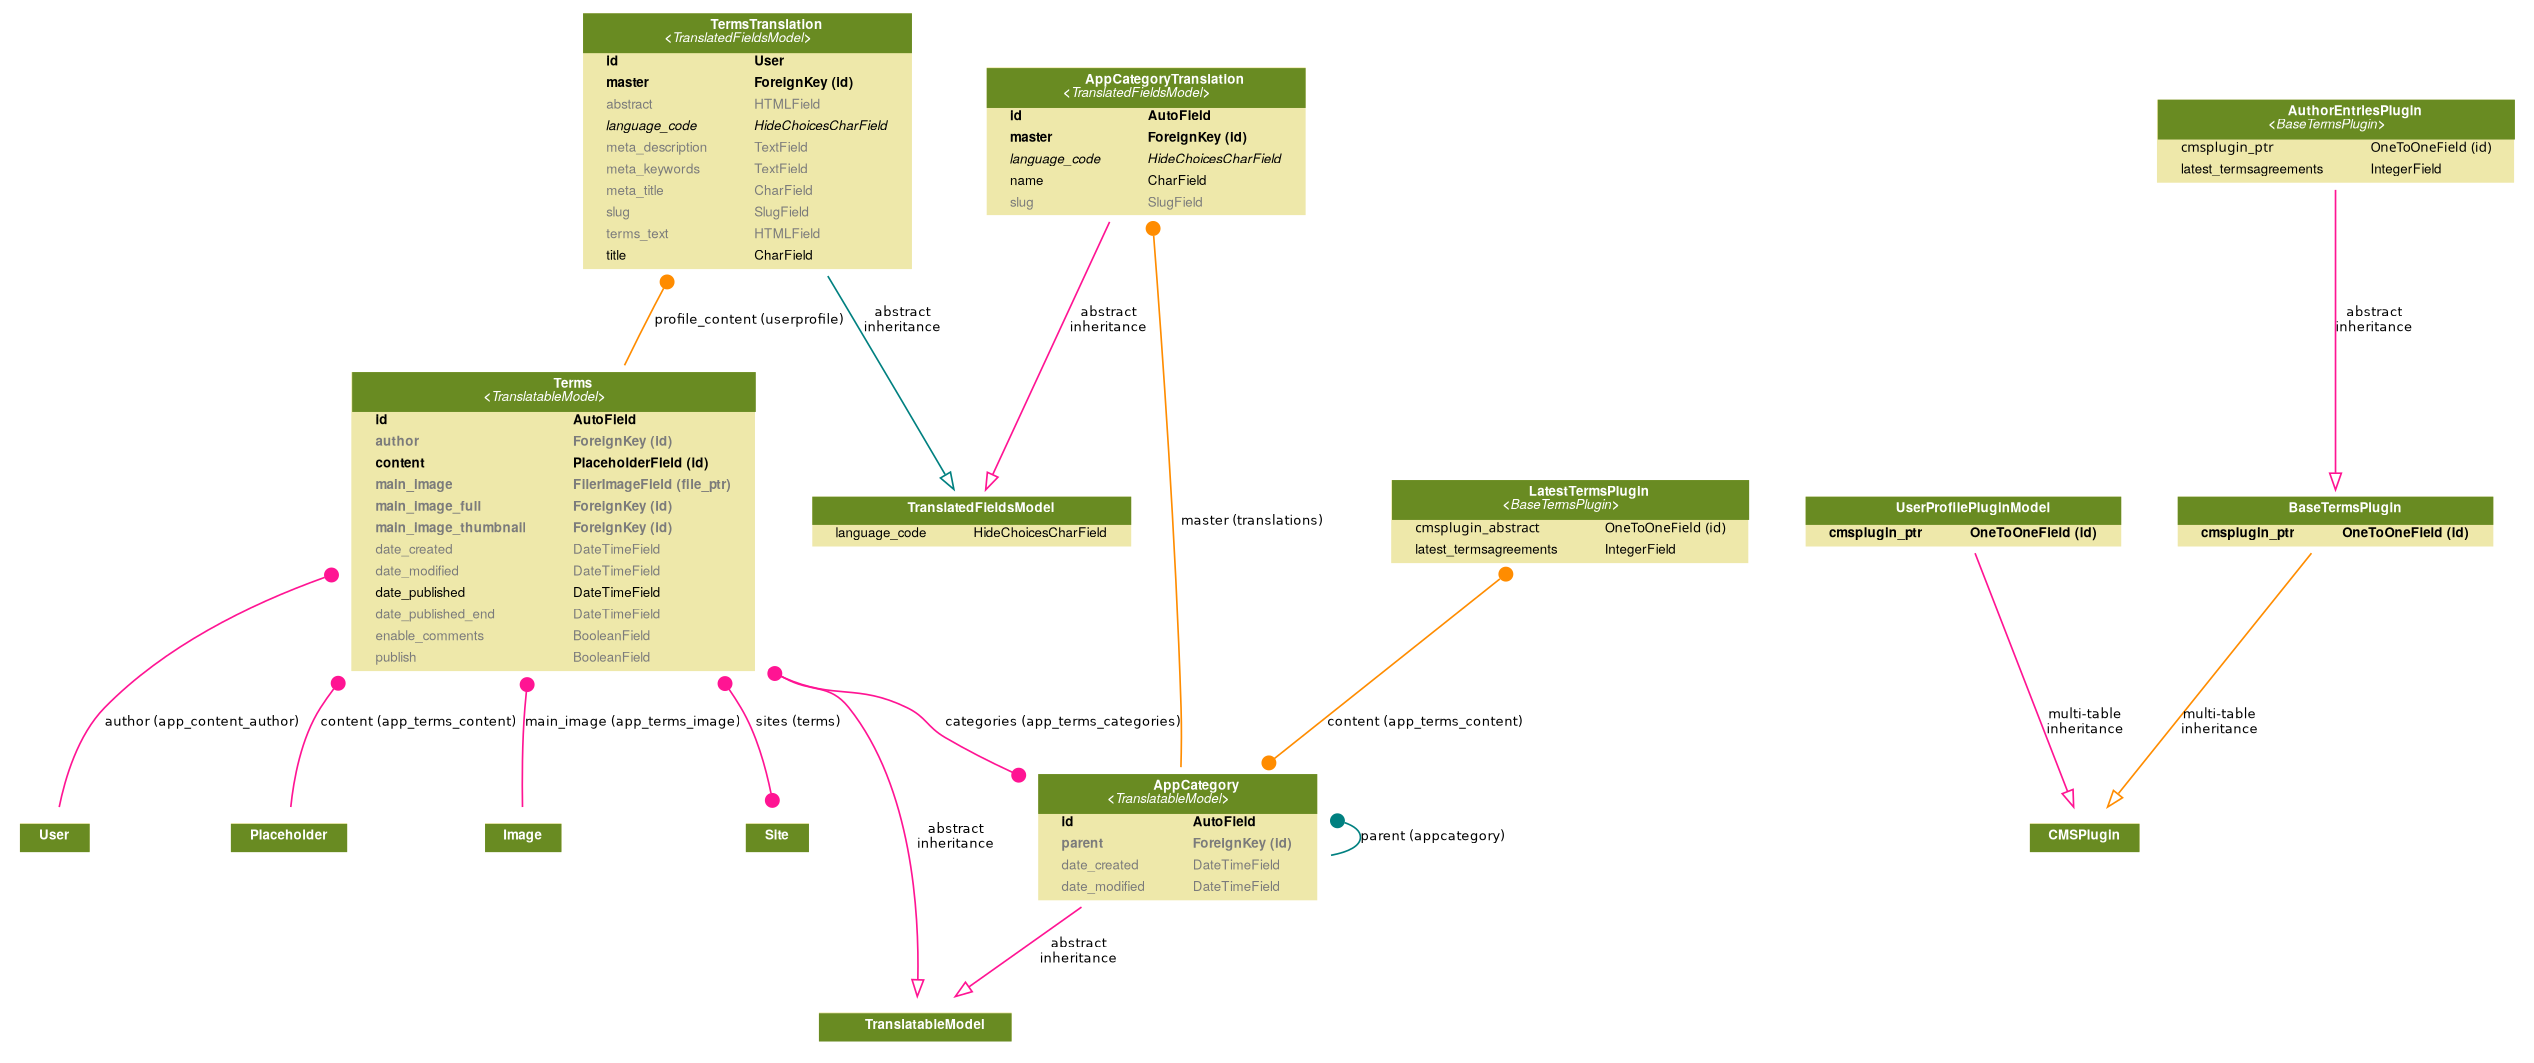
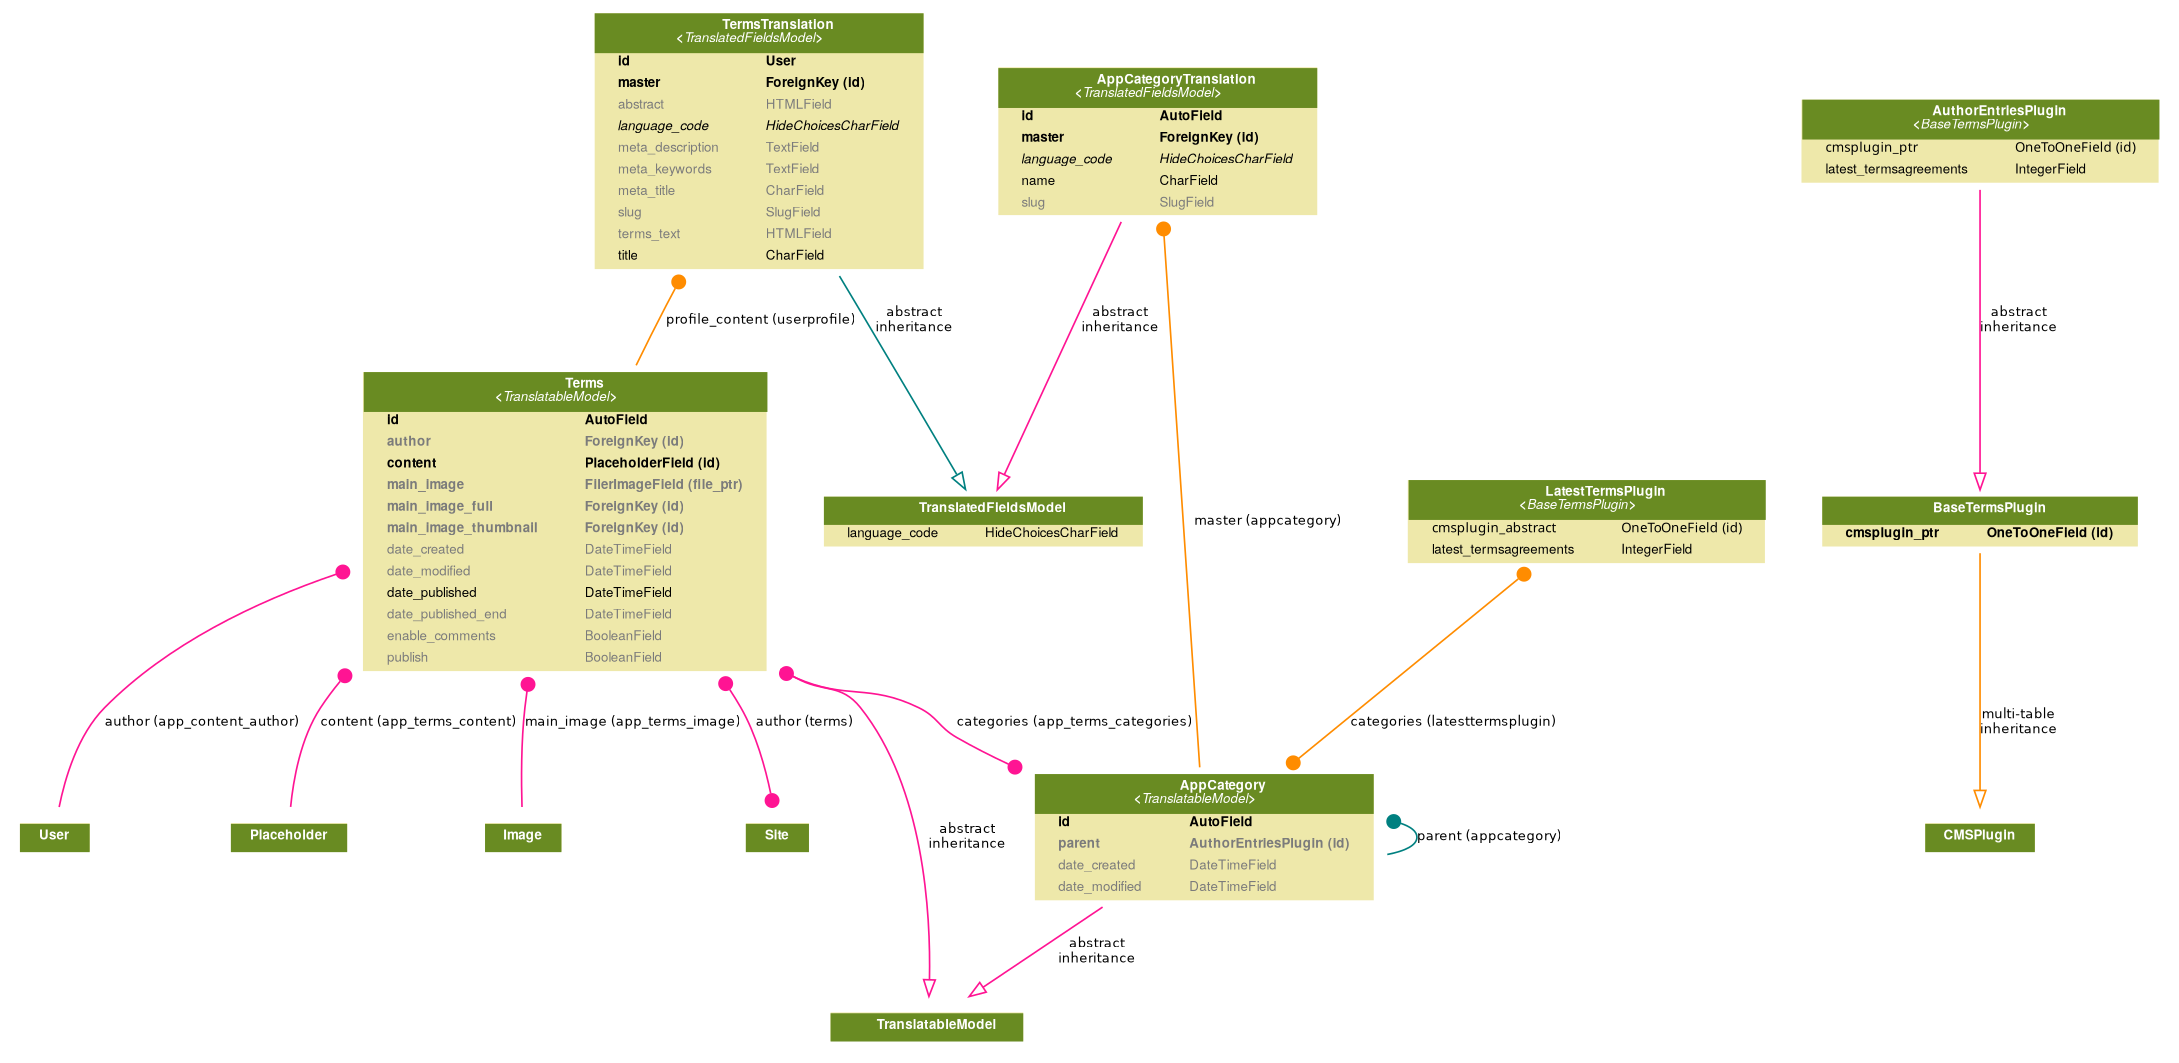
(1252, 522) -> (1268, 522)
(1963, 522) -> none
(799, 723) -> (805, 723)
(1425, 723) -> (1453, 723)
(1243, 844) -> (1270, 844)
